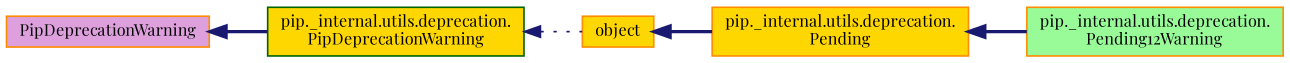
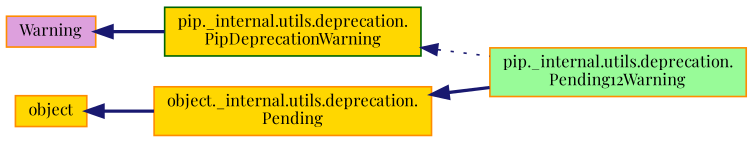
(108, 32) -> (51, 32)
(561, 32) -> (464, 53)
(840, 32) -> (293, 111)
